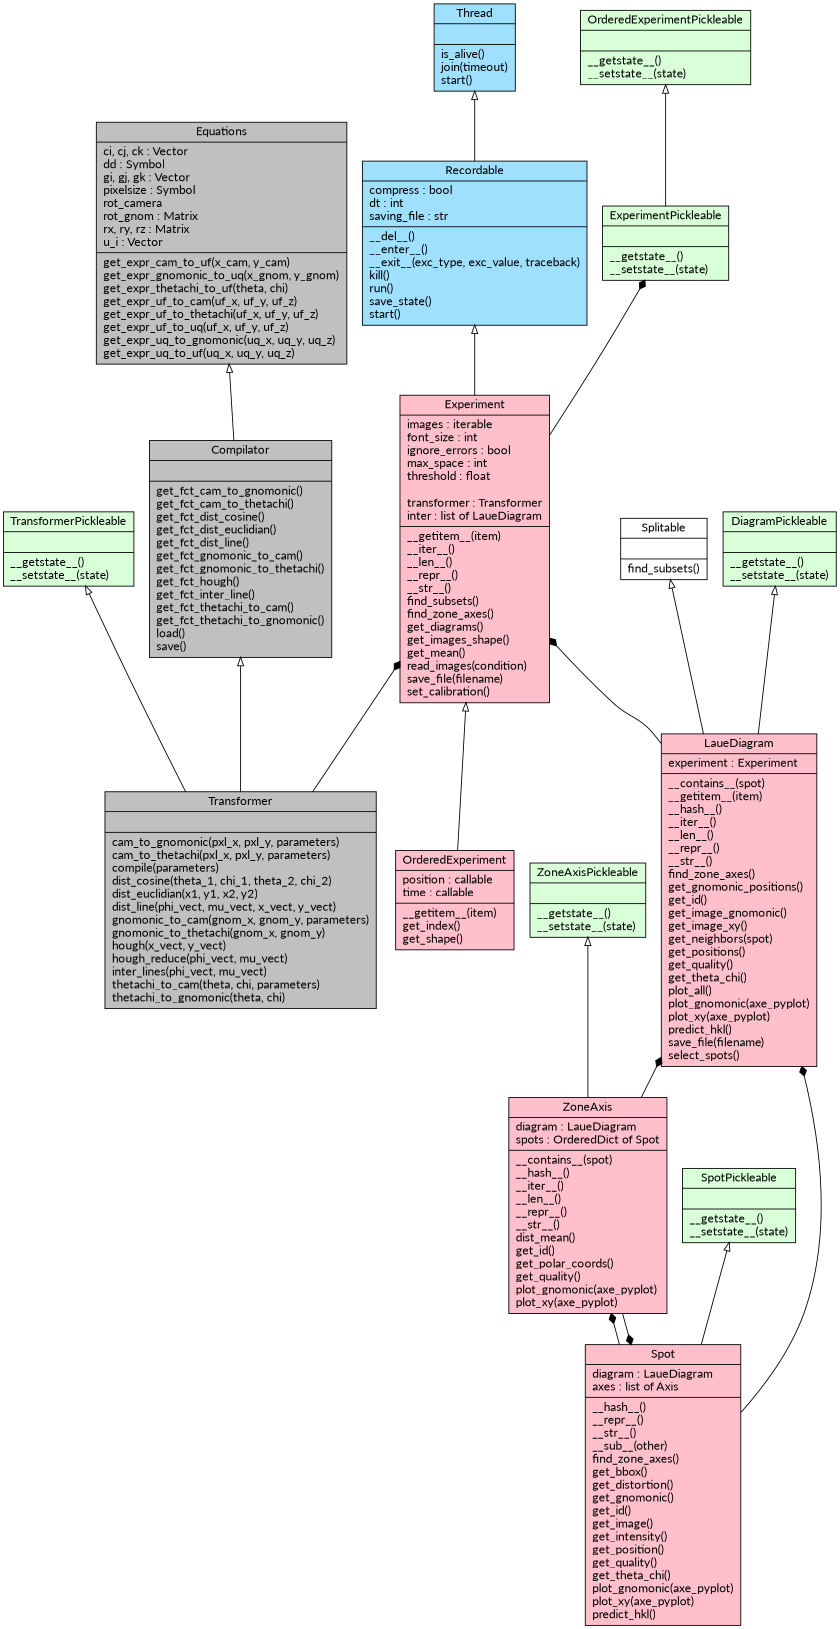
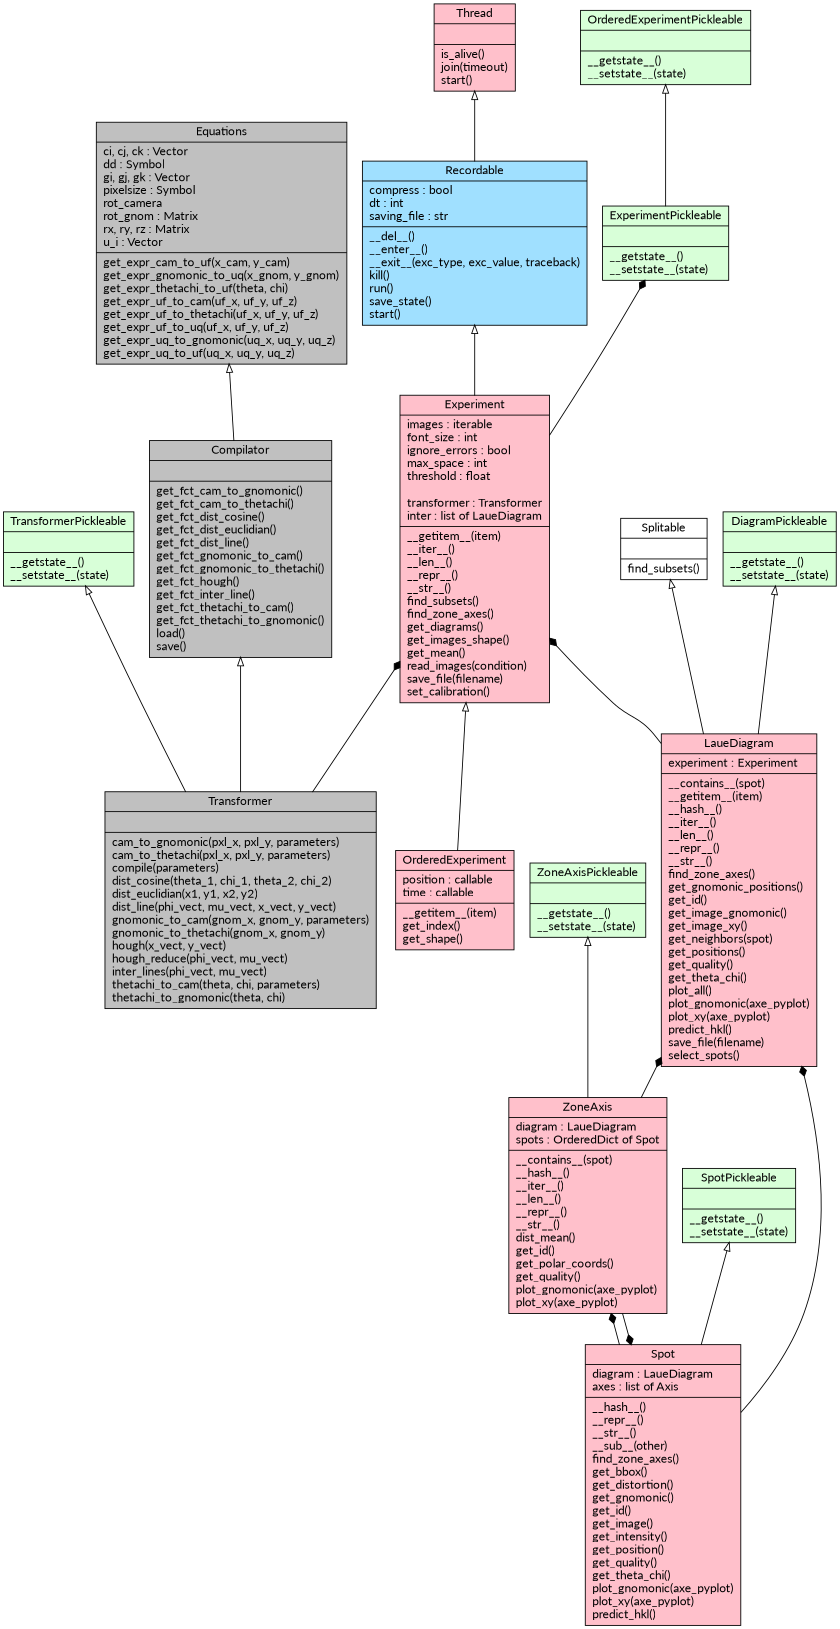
(475, 48) -> (475, 48)
